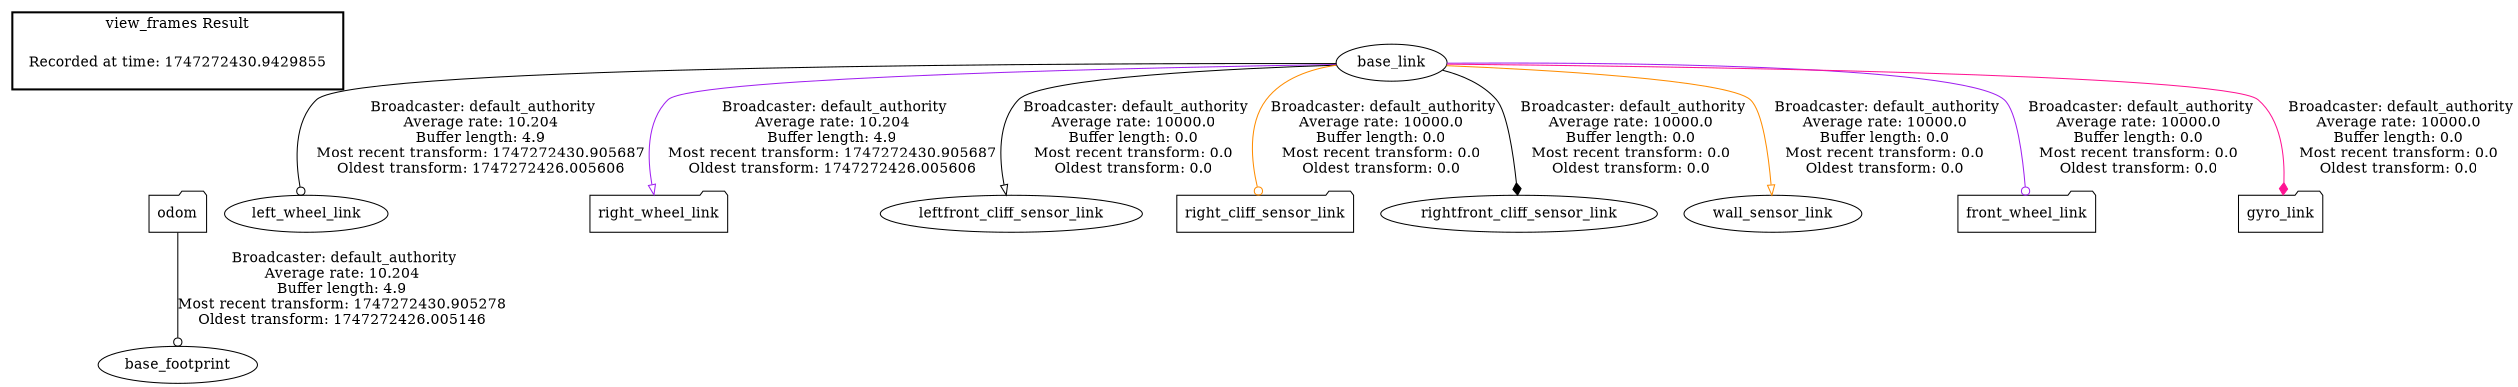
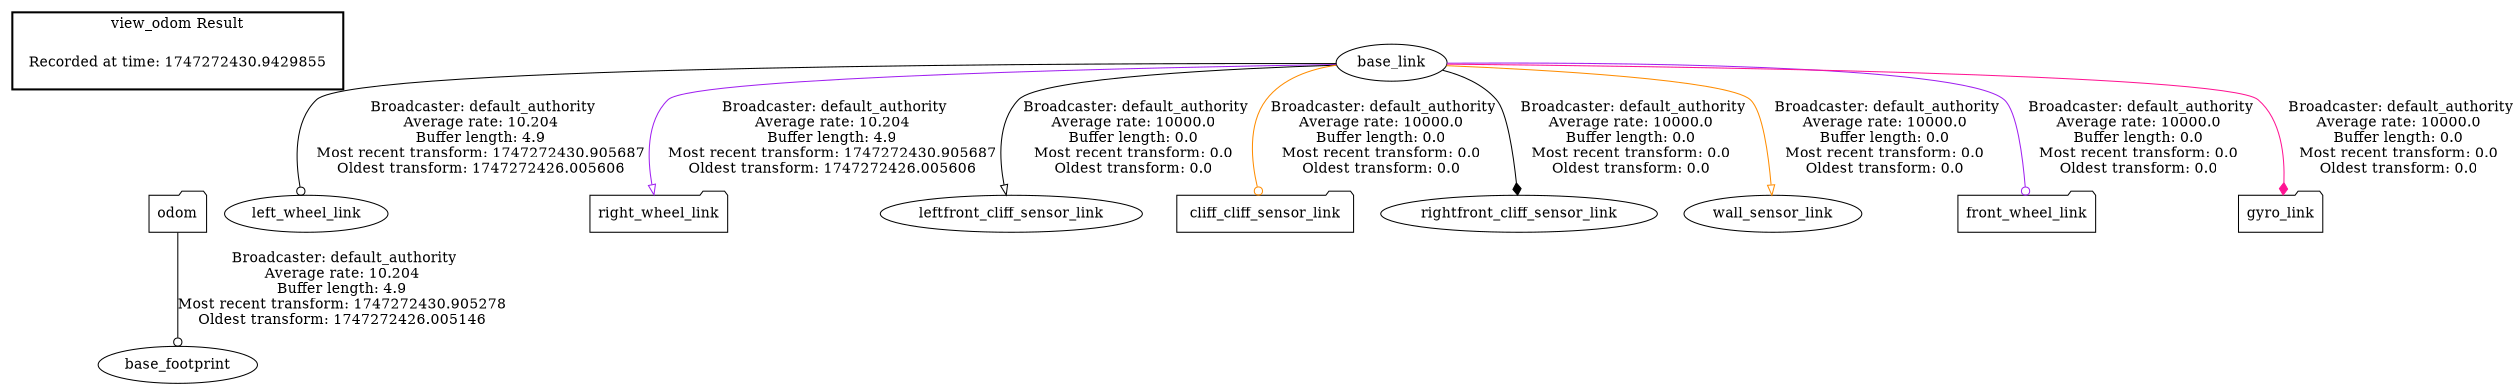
(178, 24) -> (178, 24)
(1265, 214) -> (1265, 214)
